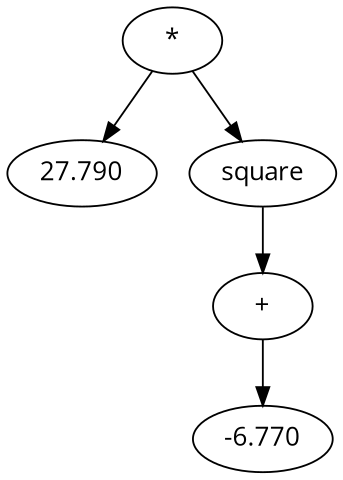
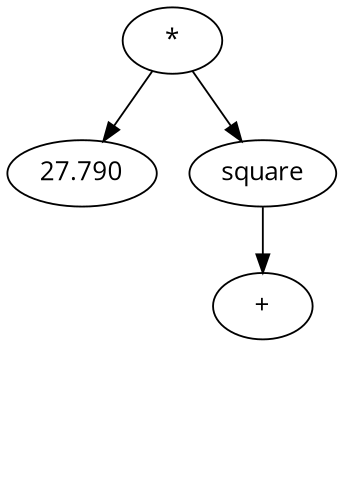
(263, 439) -> none
